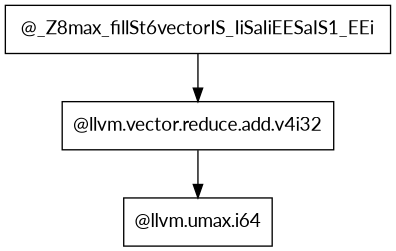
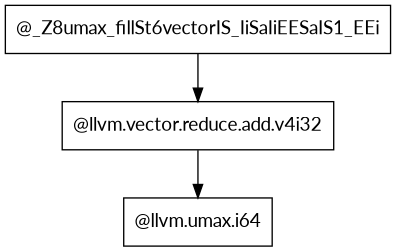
(198, 29) -> (198, 29)
